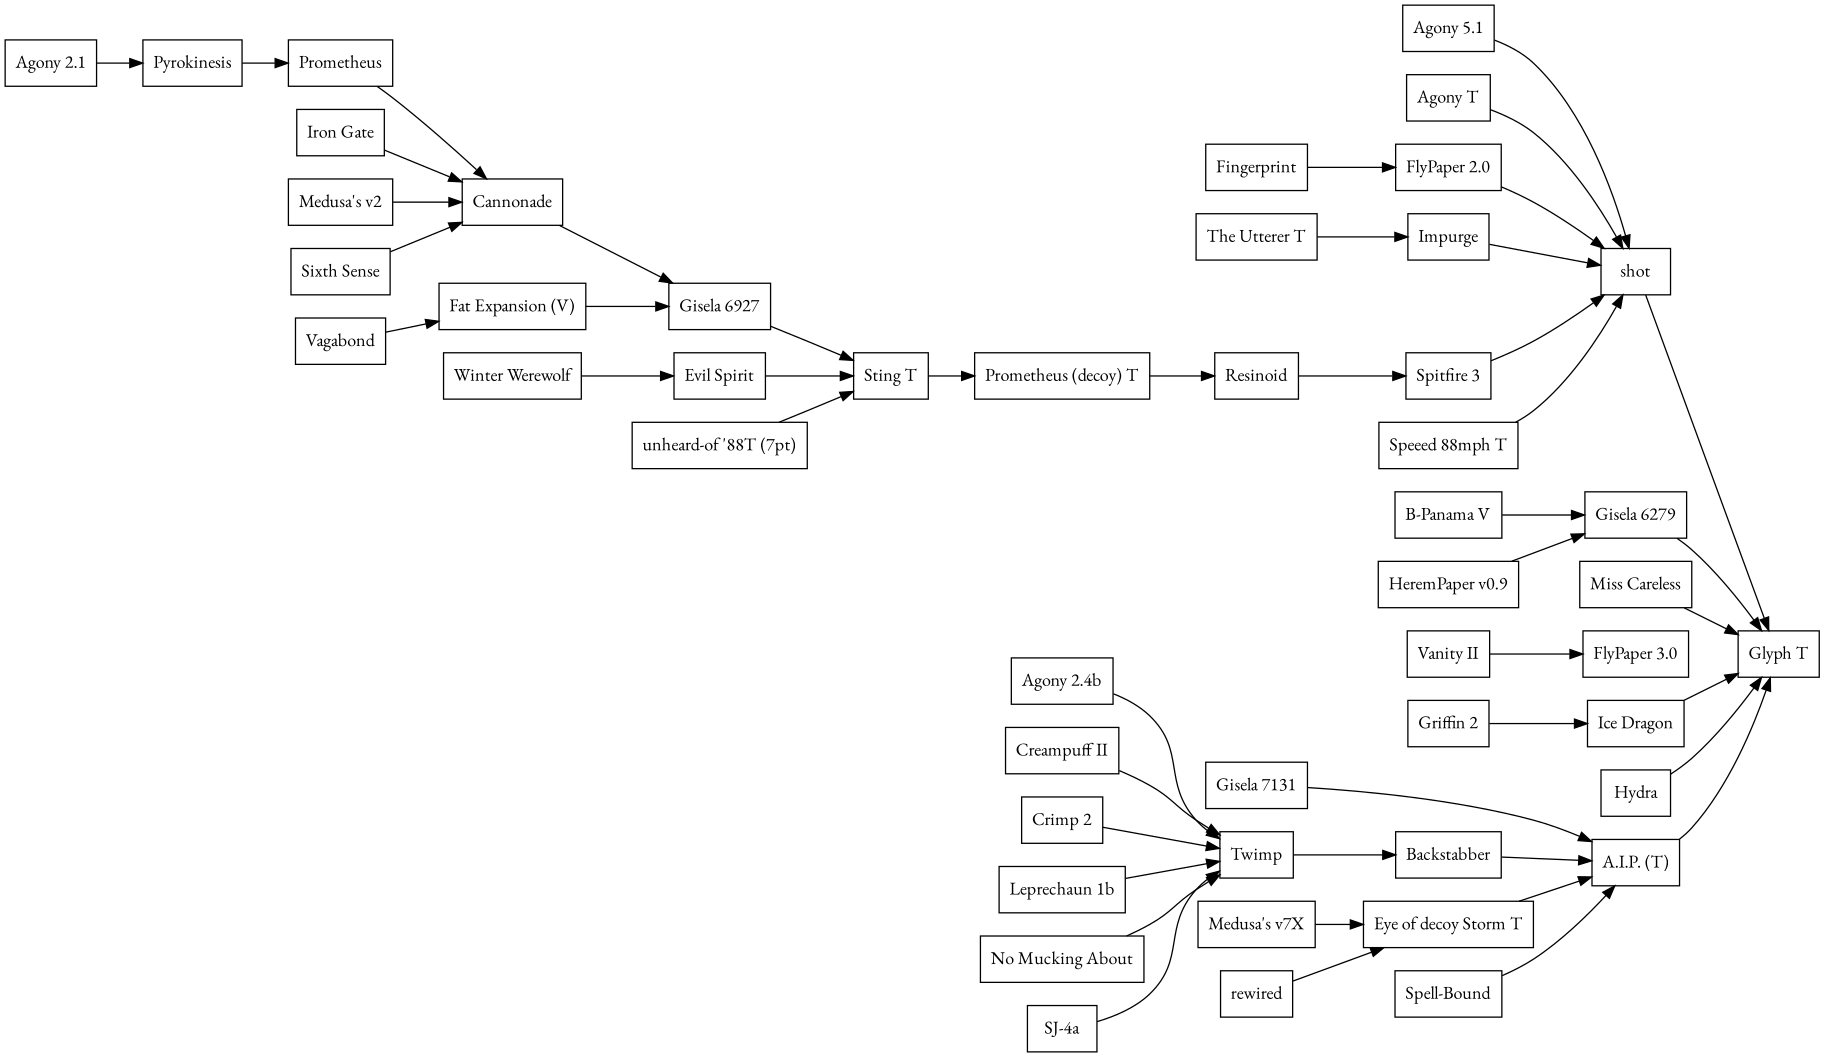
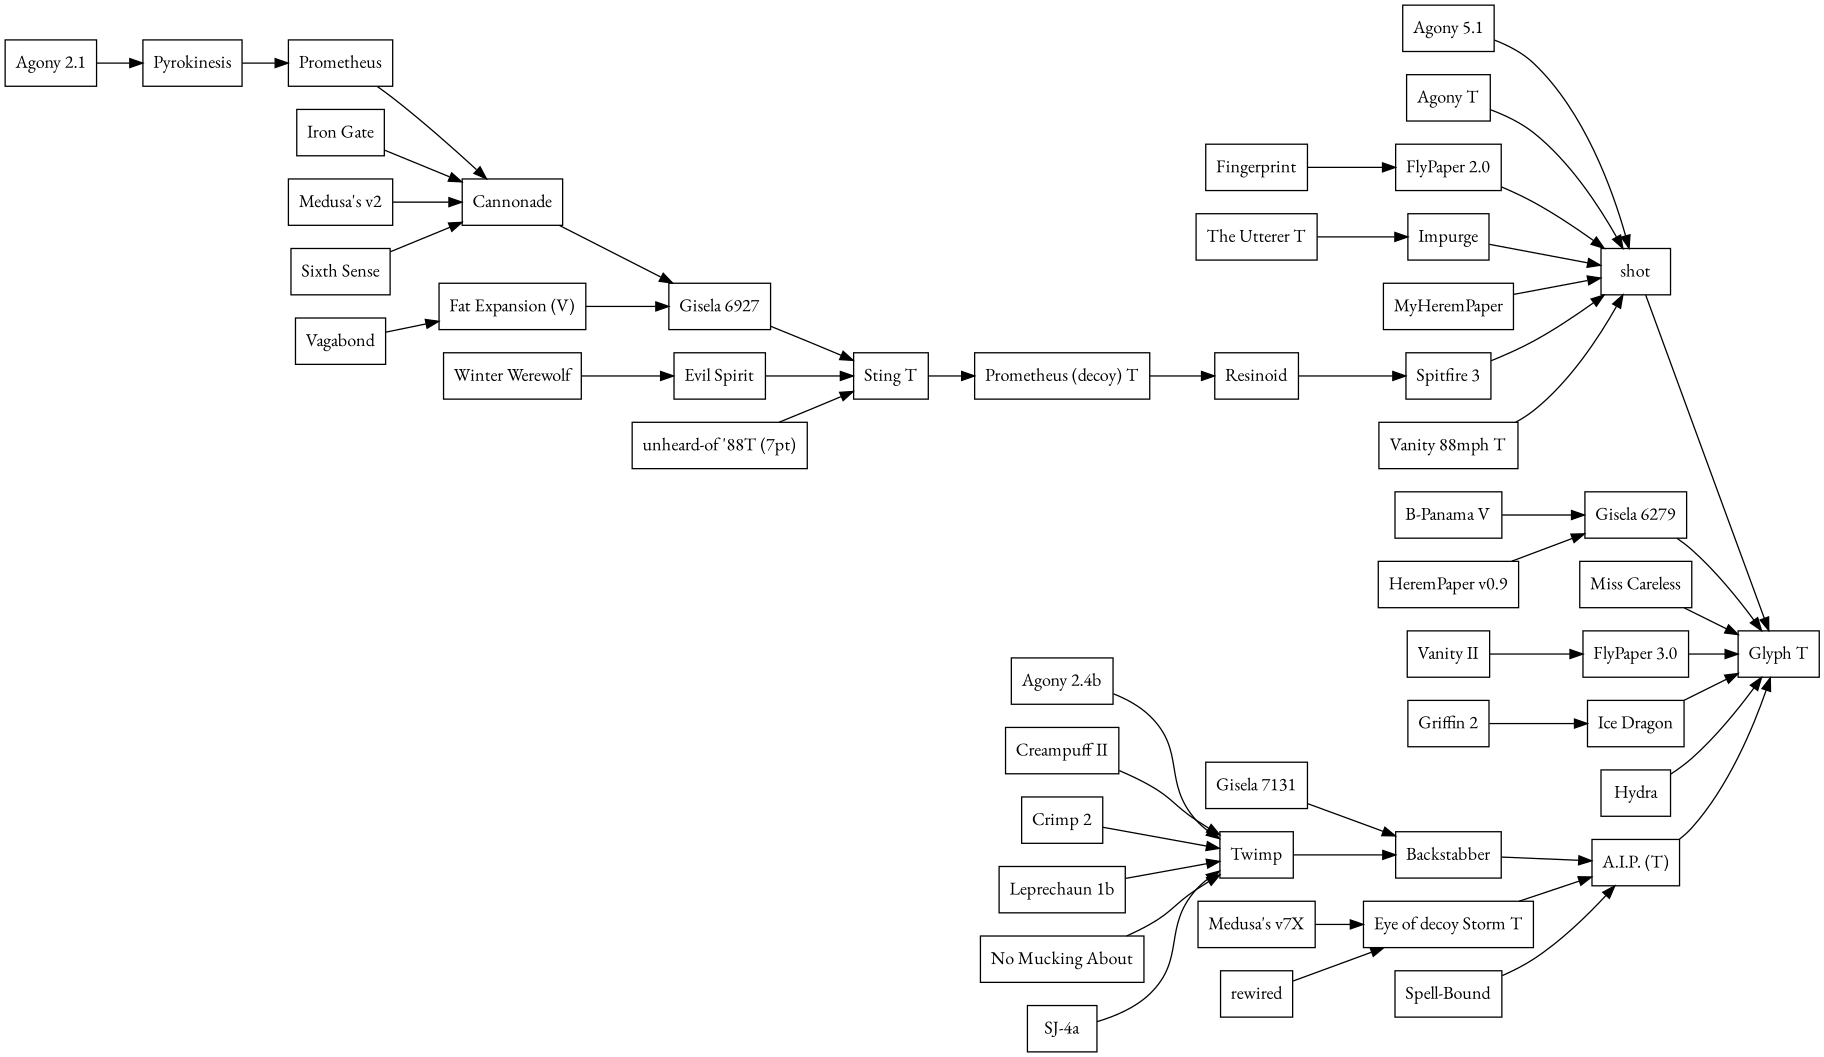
none -> (1448, 306)
(1448, 445) -> (1448, 445)
none -> (1707, 654)
(1446, 802) -> (1345, 818)
